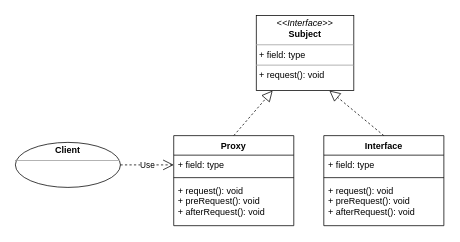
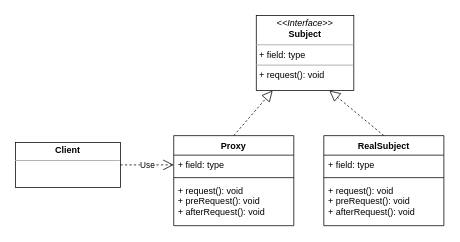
(383, 146) -> (383, 146)
(68, 165) -> (68, 165)
